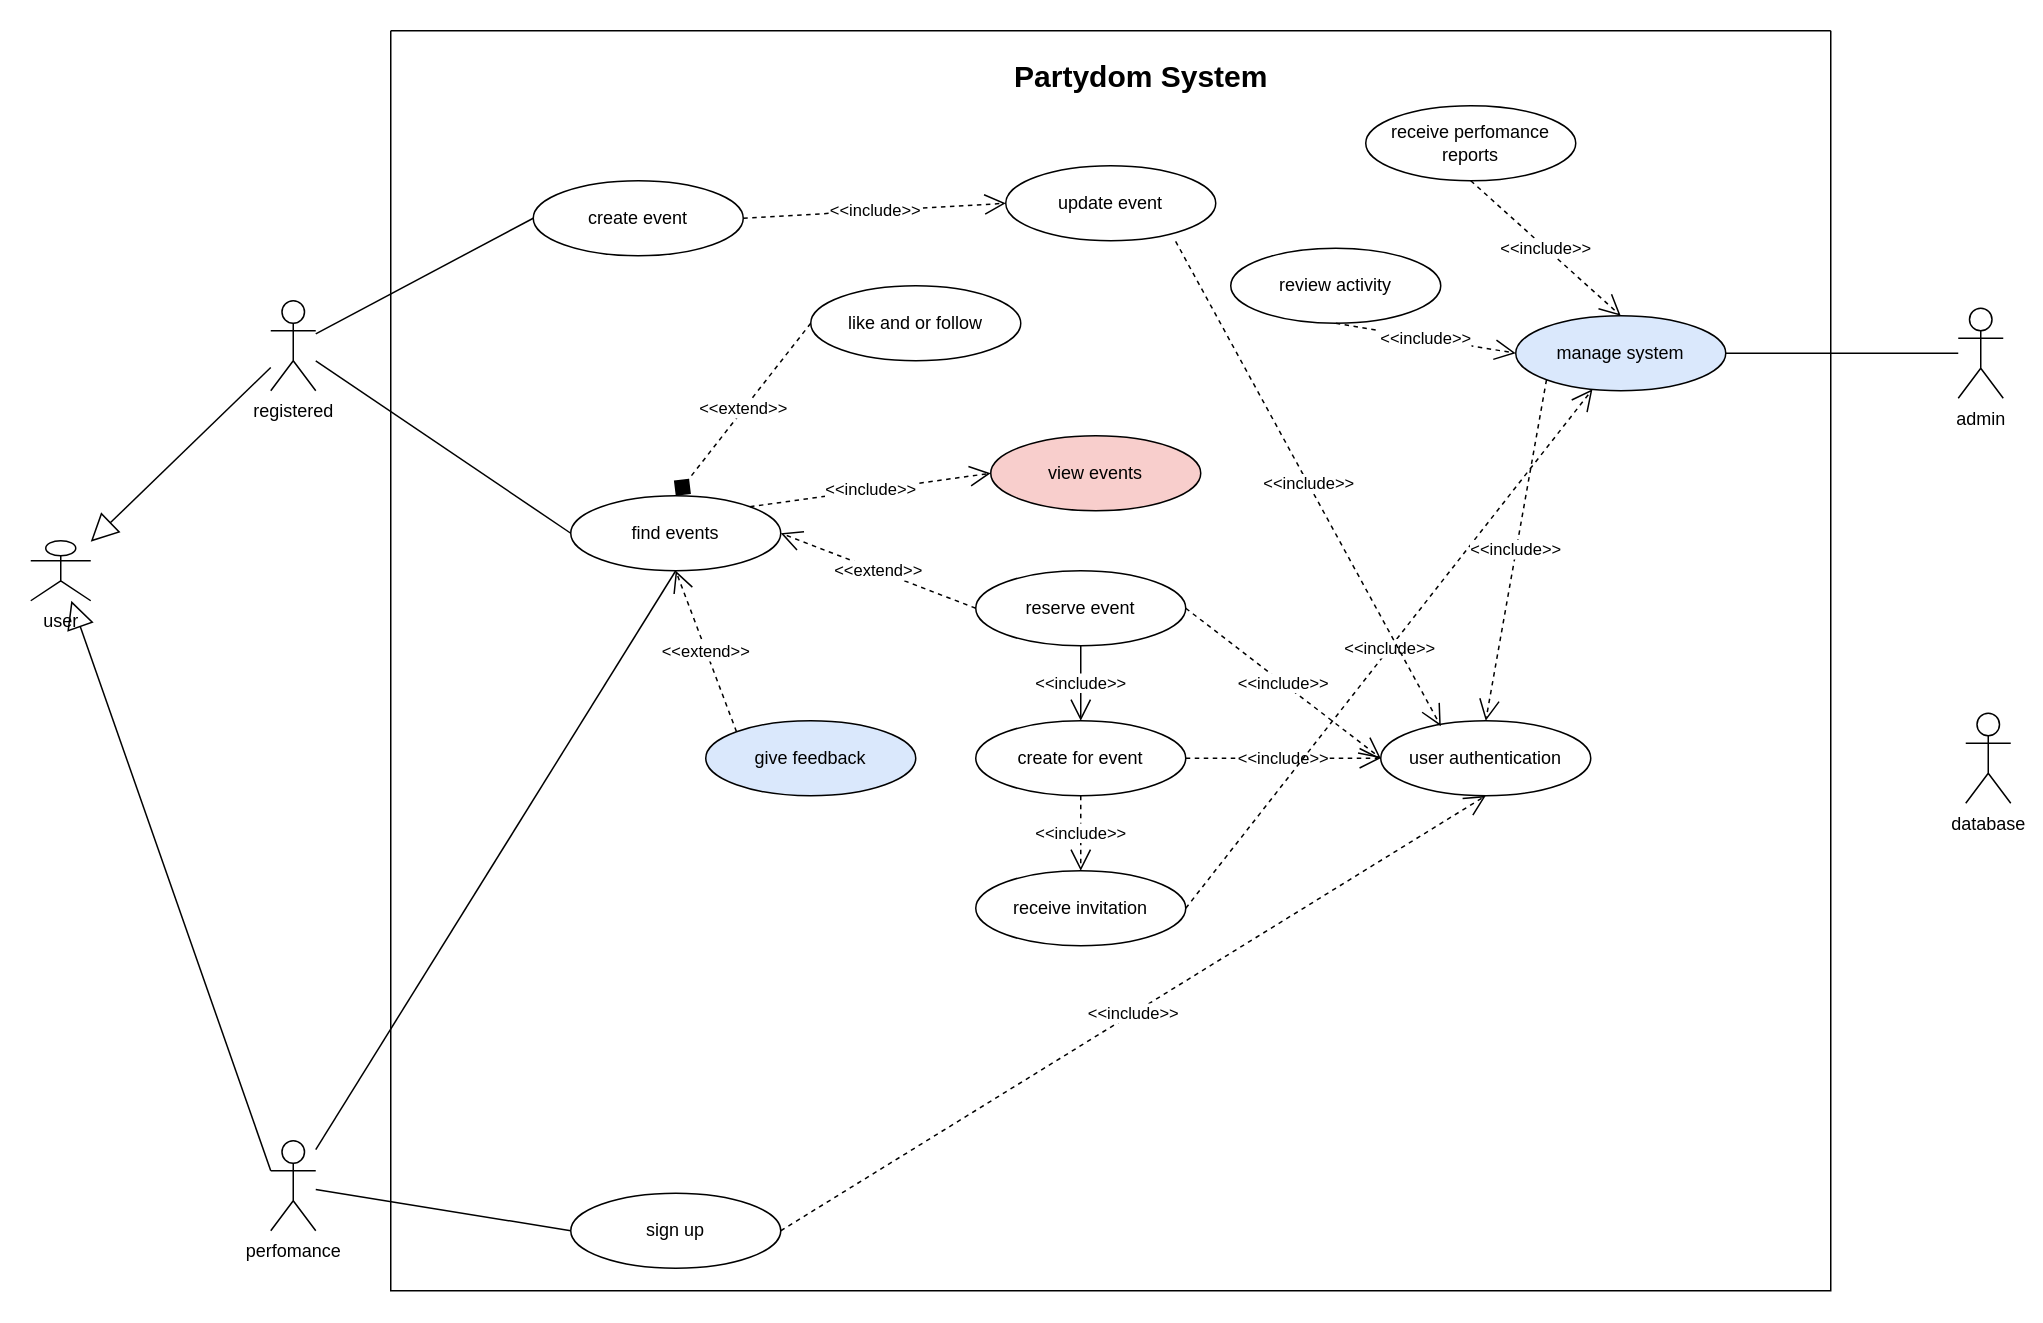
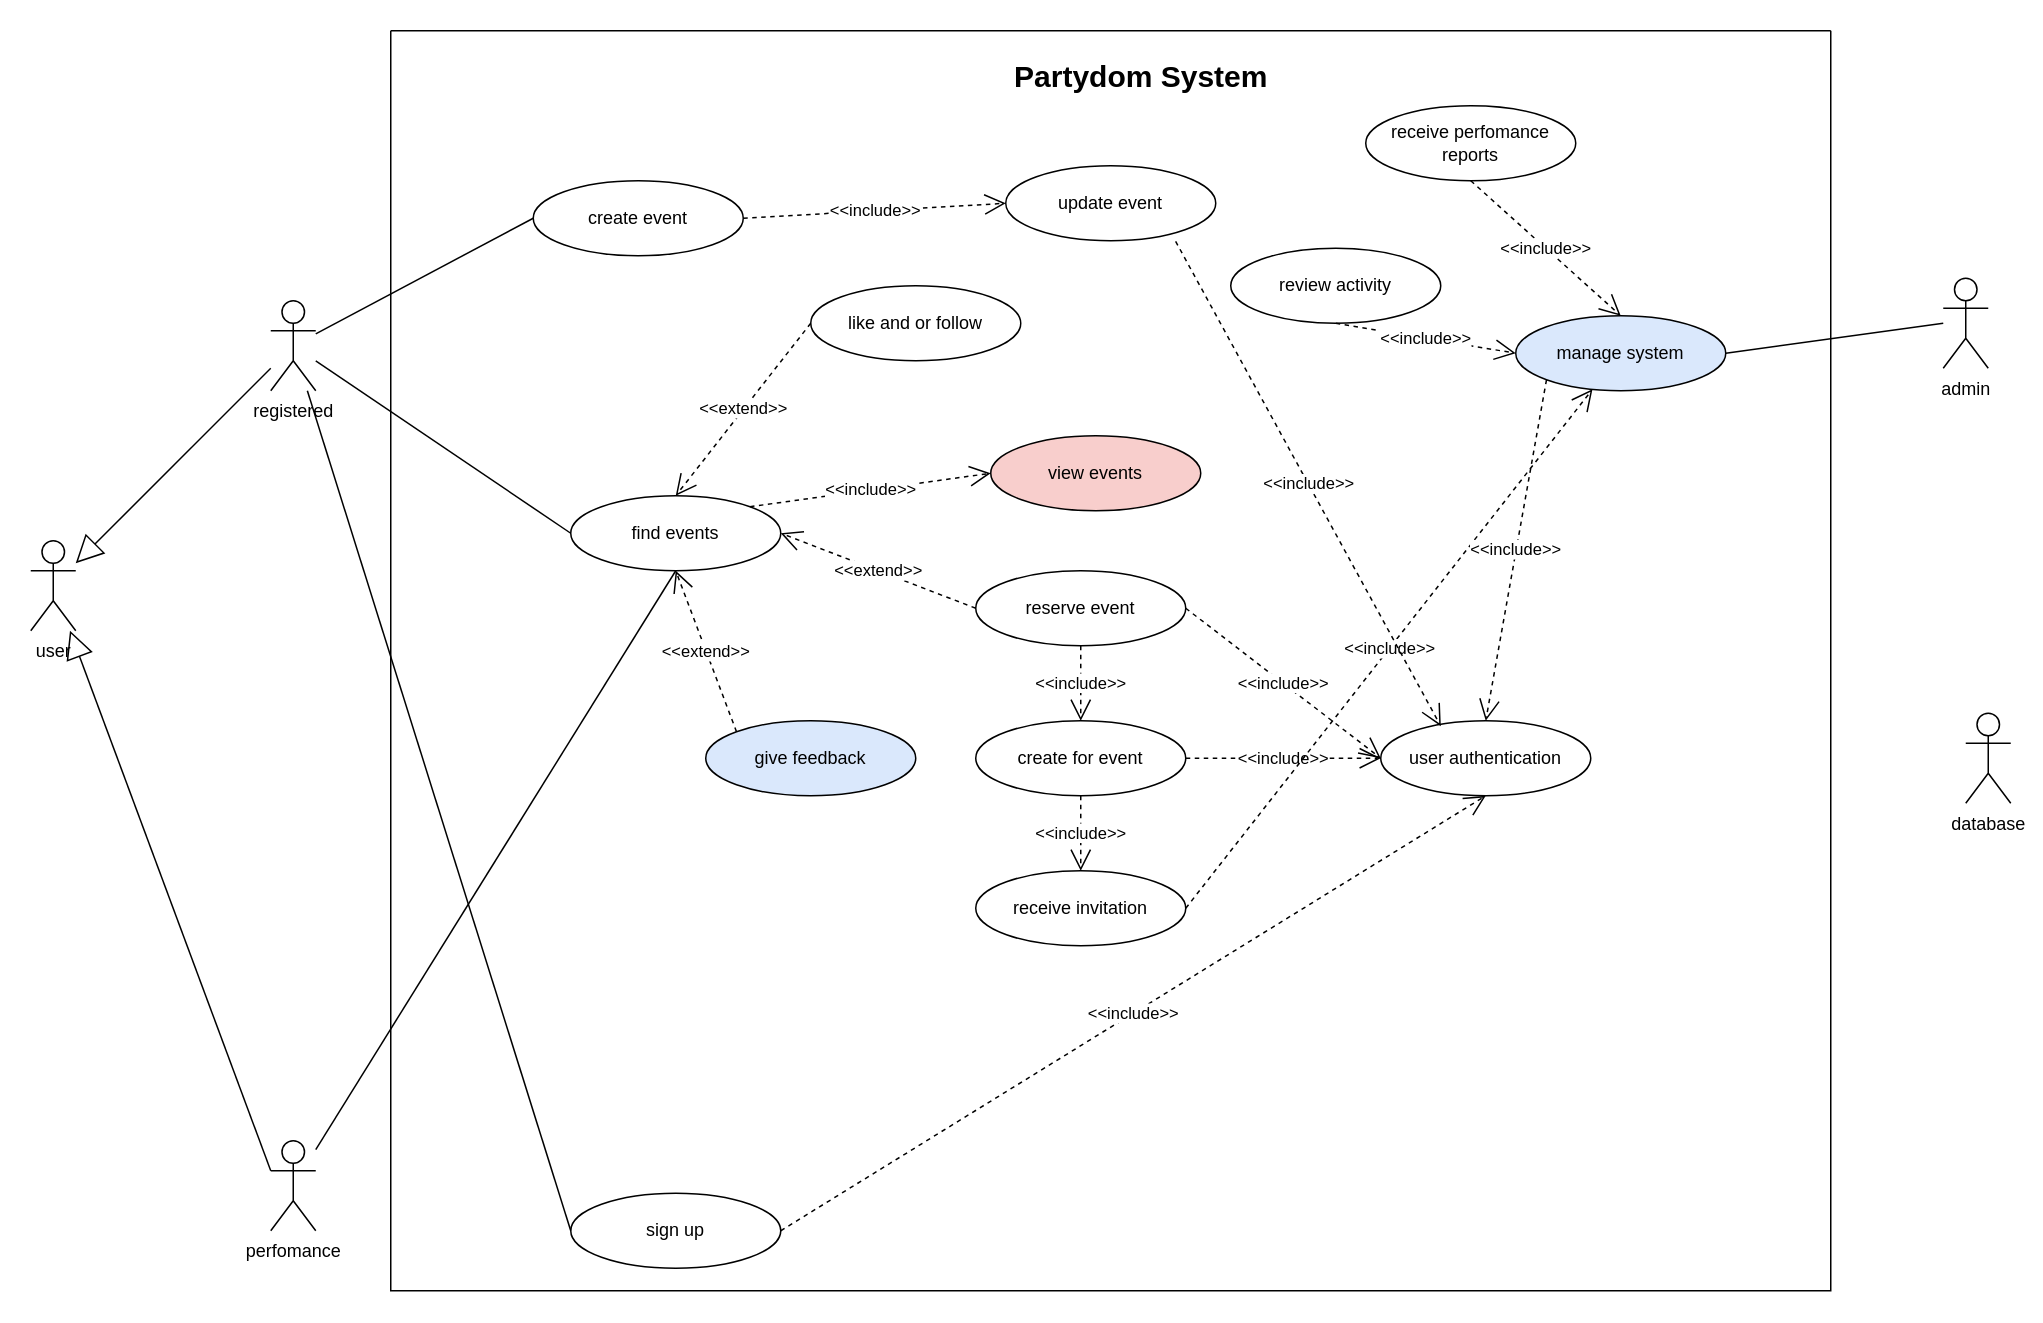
(1981, 353) -> (1966, 323)
(689, 479) -> (683, 486)
(61, 571) -> (53, 586)
(1081, 661) -> (1081, 661)
(443, 1210) -> (482, 947)
